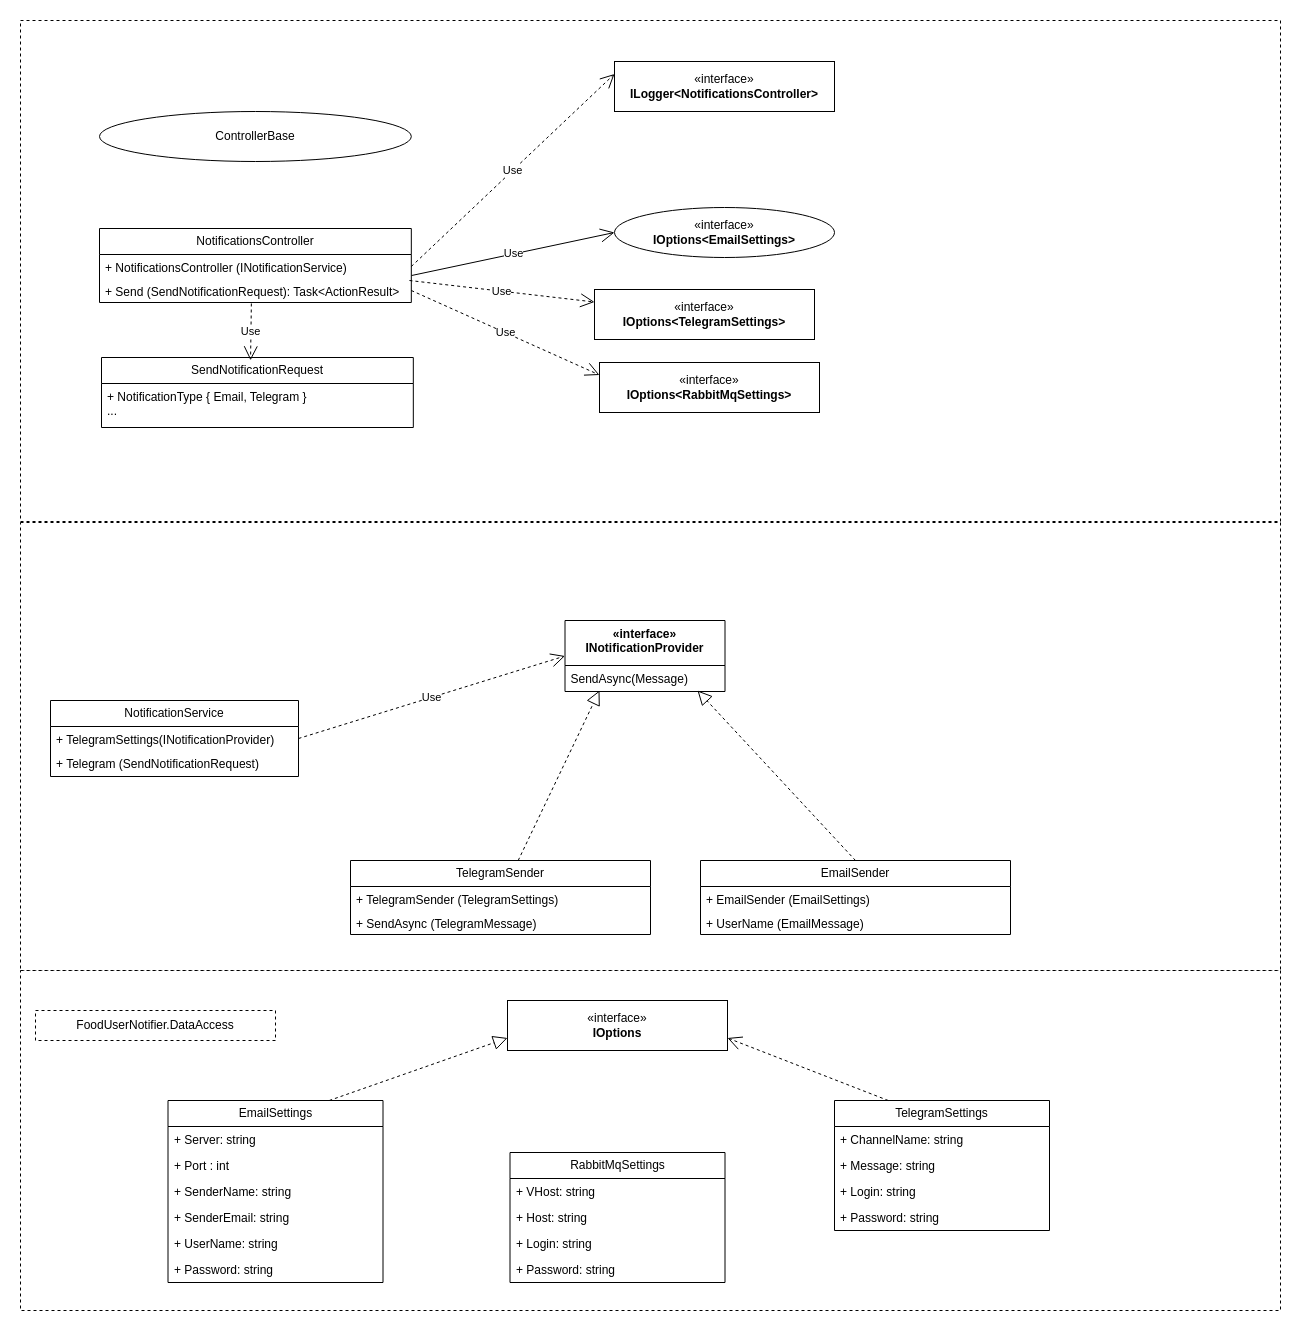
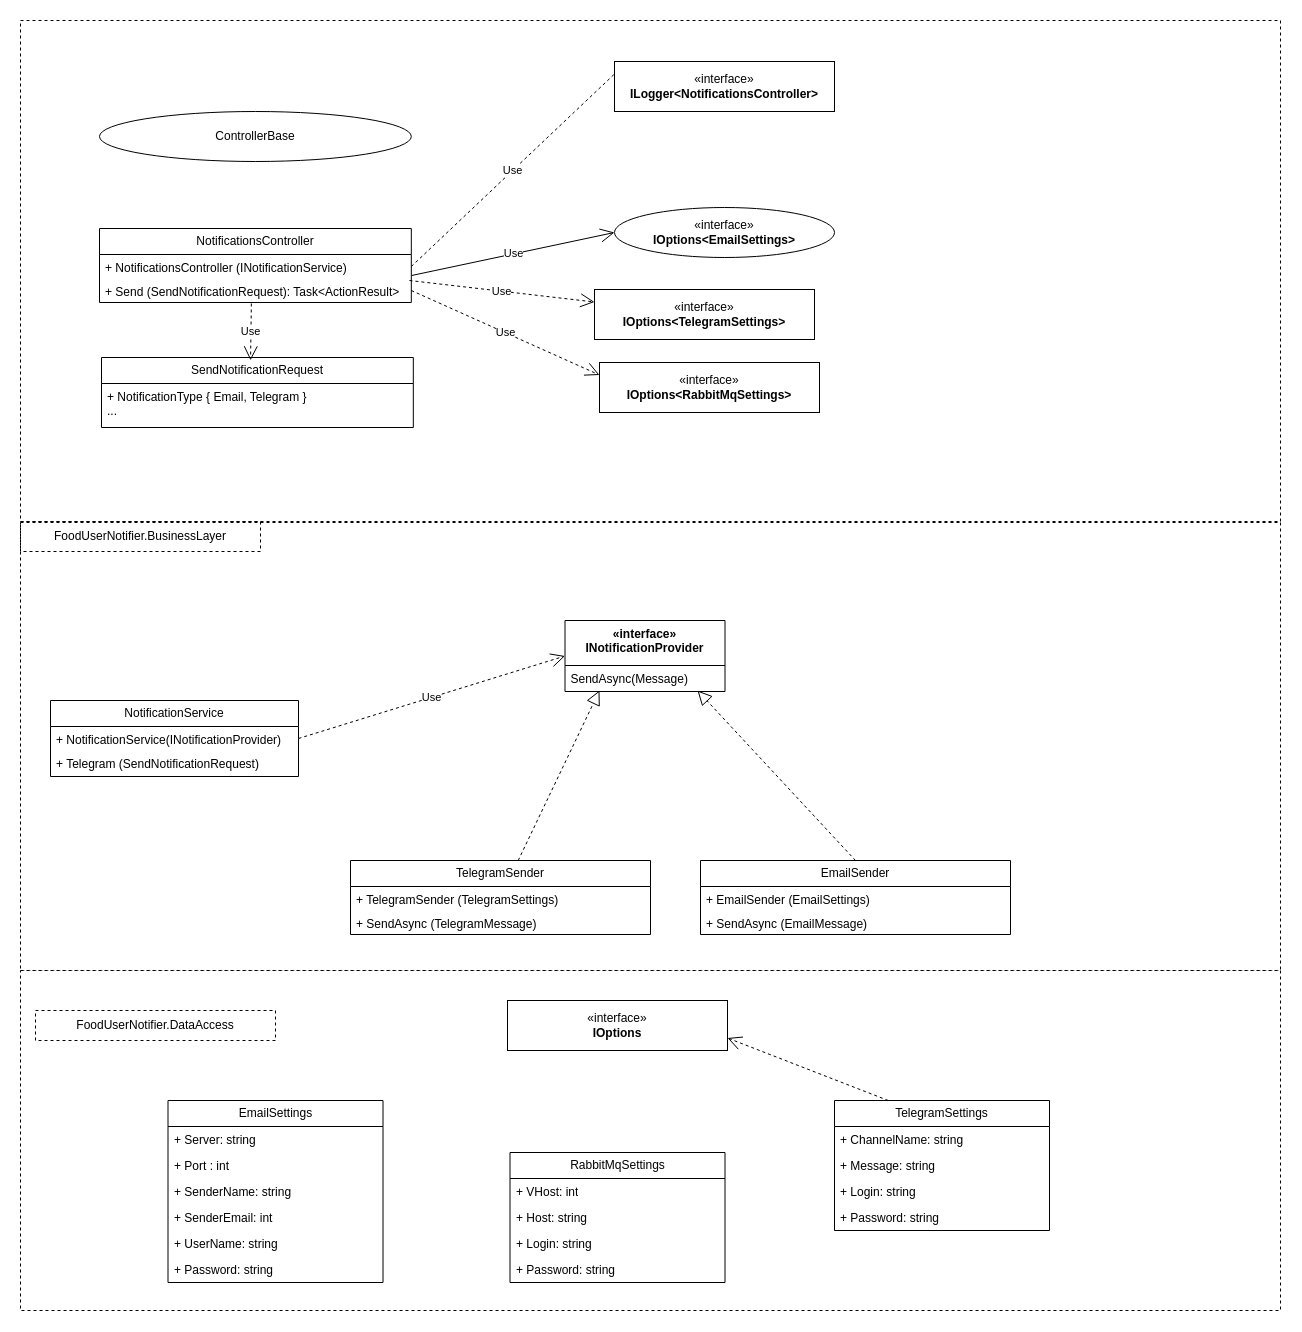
(610, 78) -> (611, 77)
none -> (141, 537)
(176, 748) -> (176, 748)
(784, 925) -> (788, 925)
(415, 1071) -> none
(561, 1193) -> (551, 1193)
(237, 1219) -> (227, 1219)
